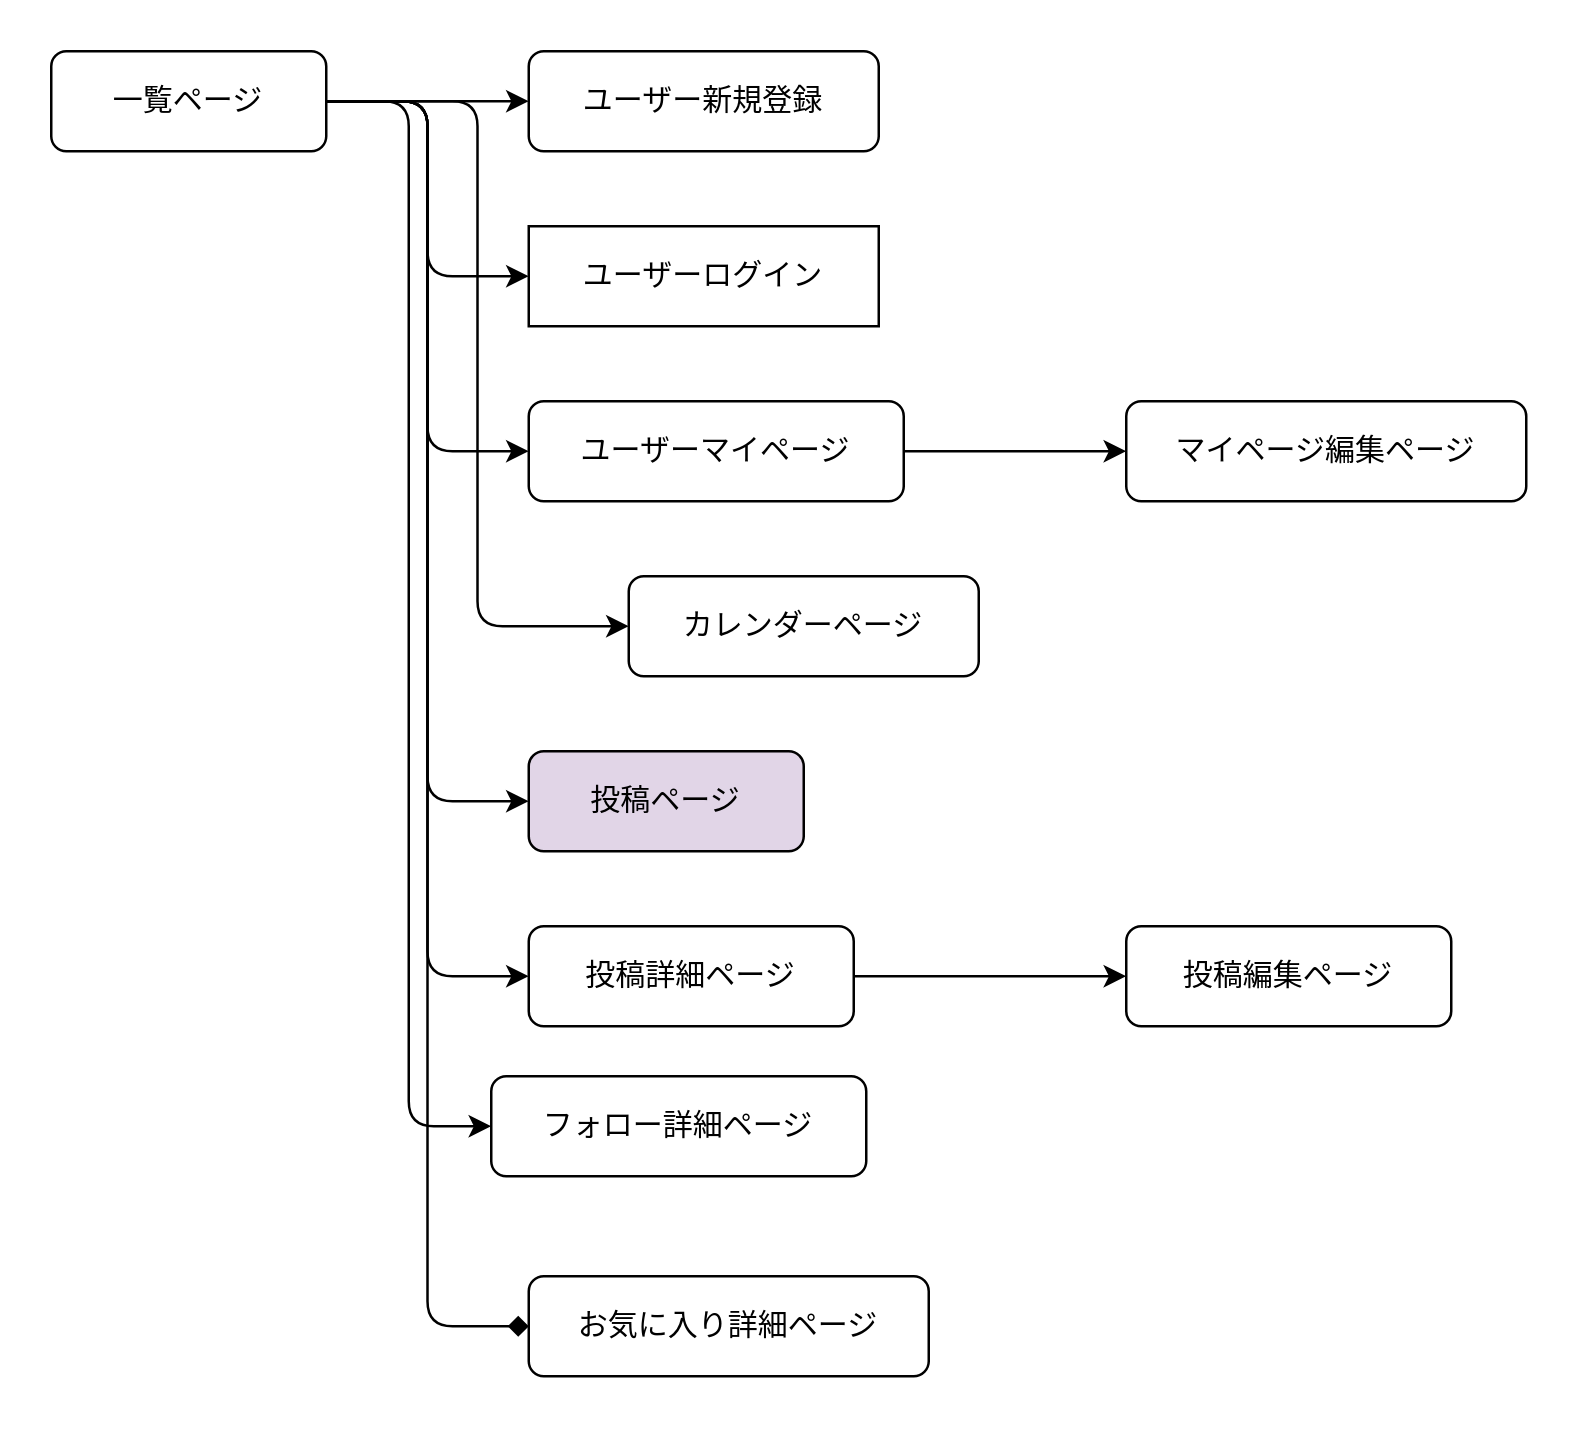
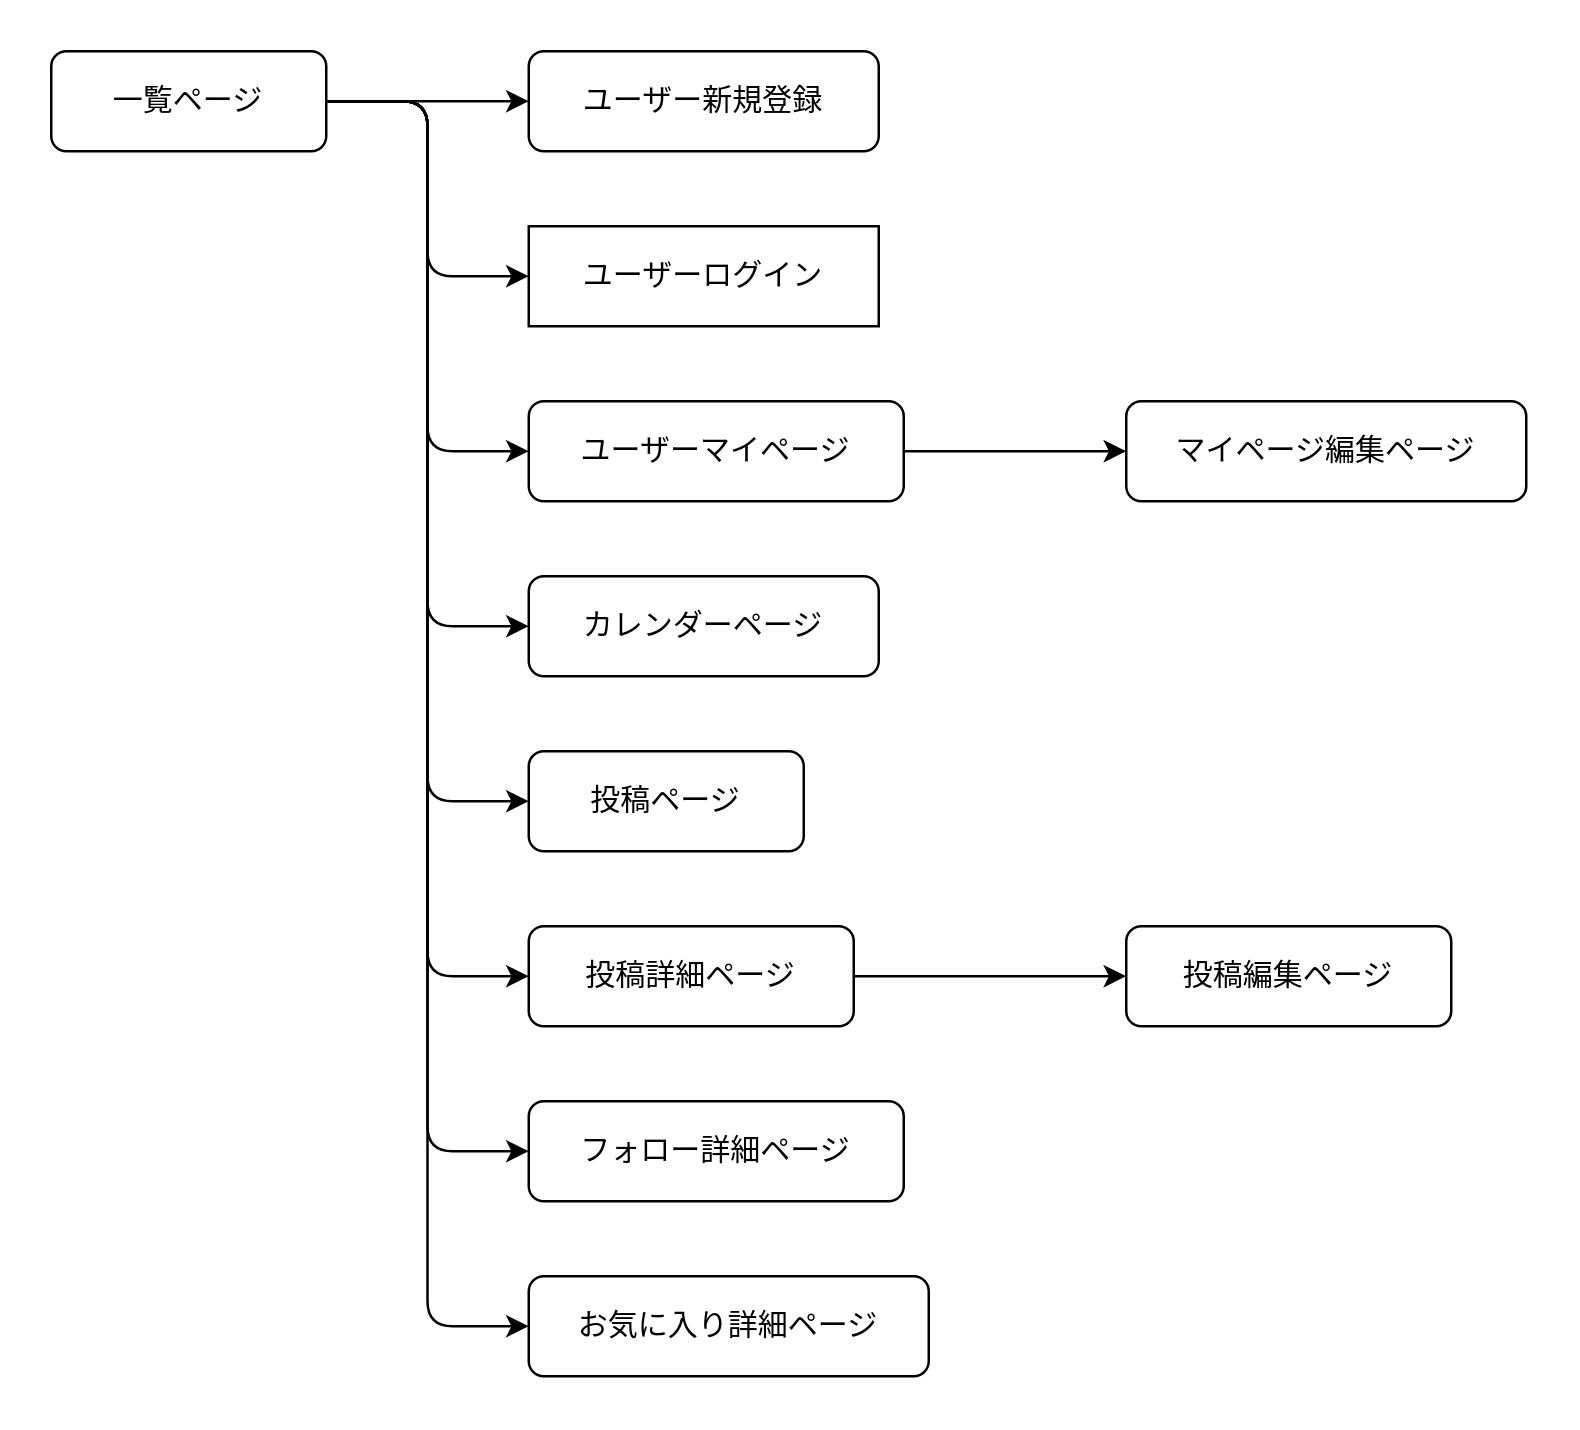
(804, 626) -> (704, 626)
(666, 801) -> (666, 801)
(679, 1126) -> (716, 1151)
(508, 1326) -> (509, 1326)
